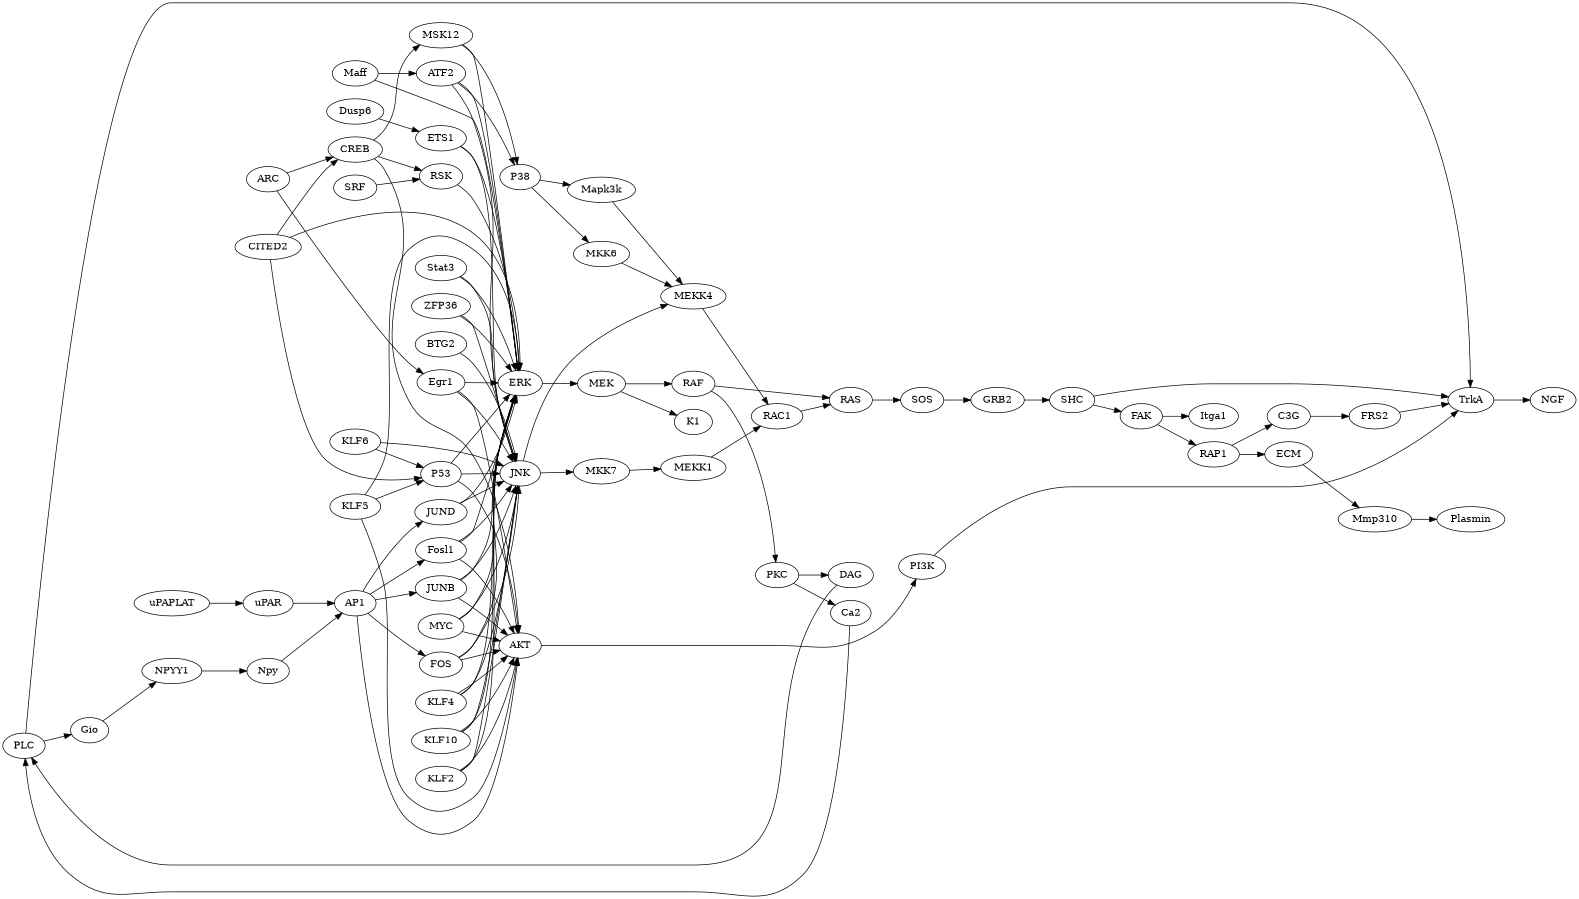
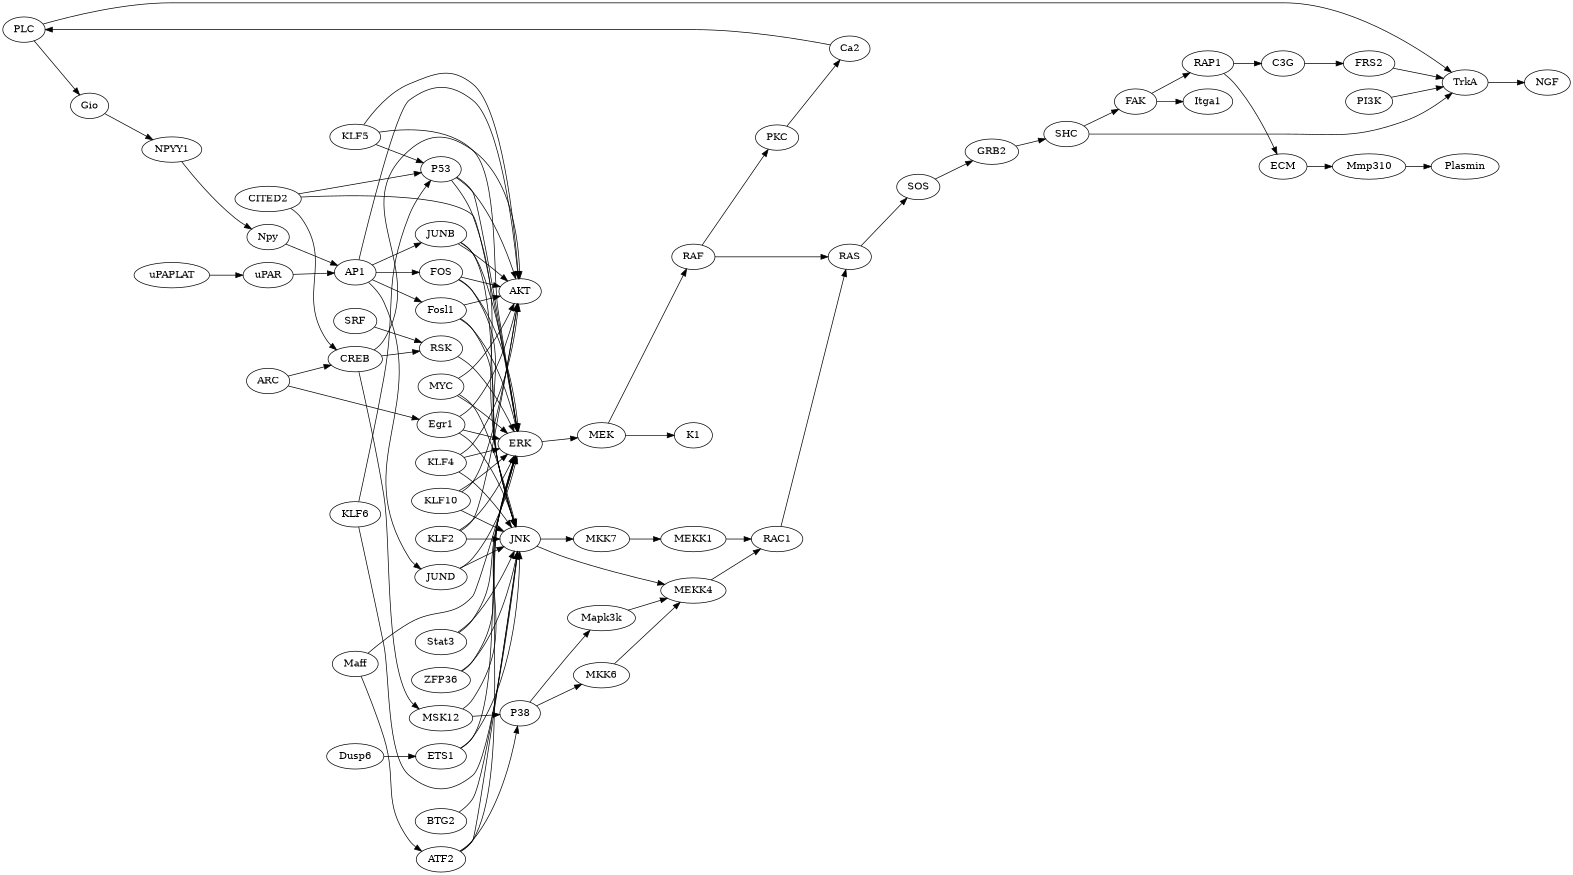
(851, 575) -> none
(740, 646) -> none
